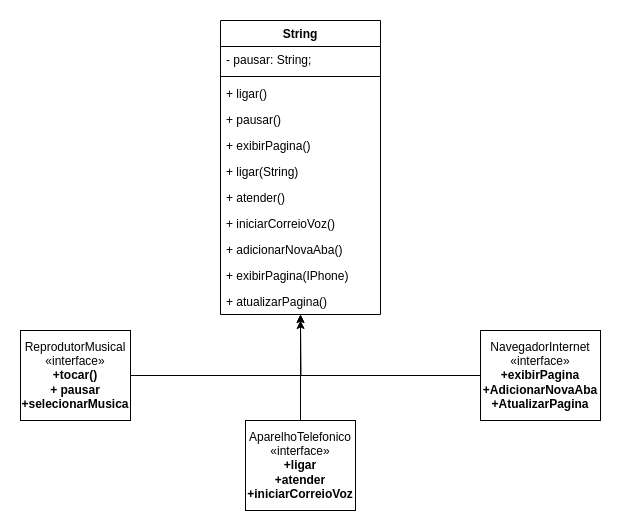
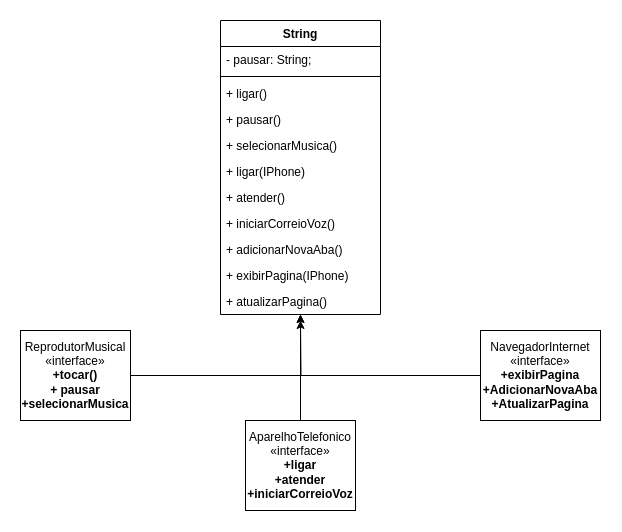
(274, 147) -> (287, 147)
(271, 173) -> (272, 173)
